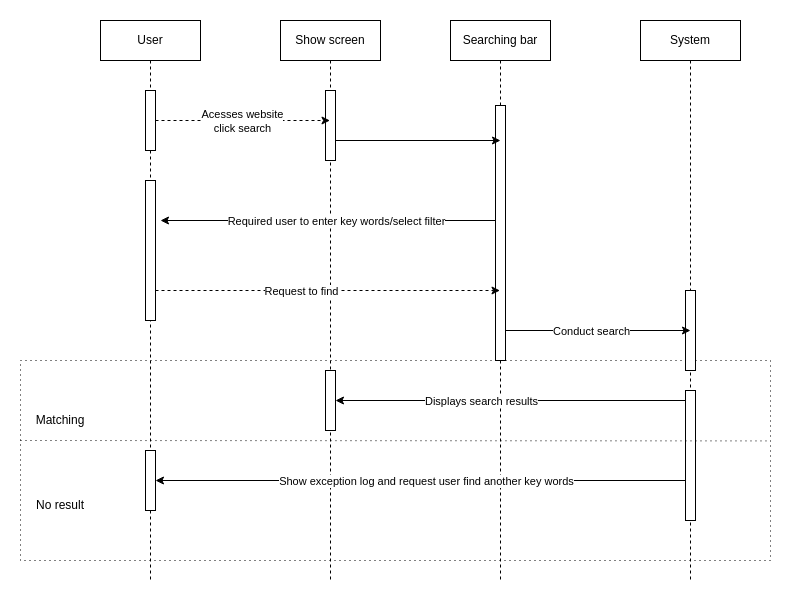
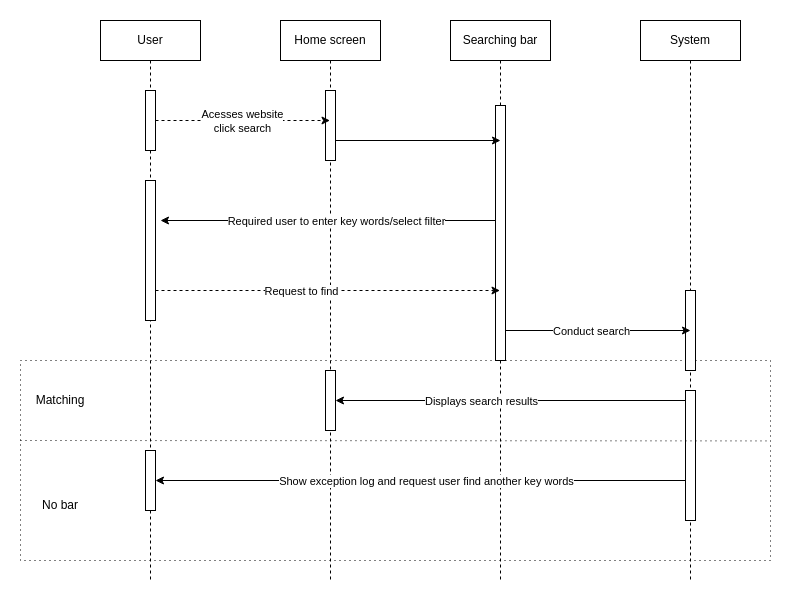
(331, 41) -> (331, 41)
(61, 421) -> (61, 401)
(61, 506) -> (61, 506)
